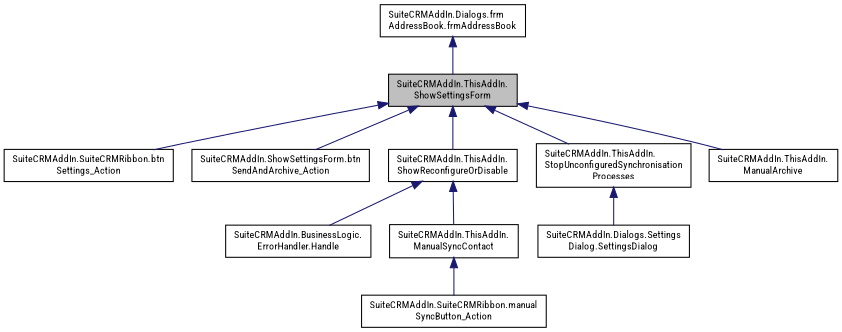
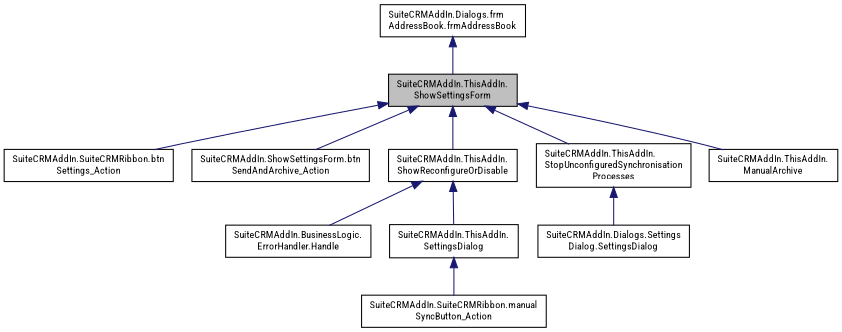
(454, 241) -> (454, 241)
